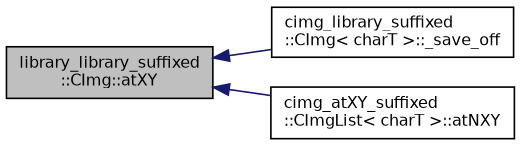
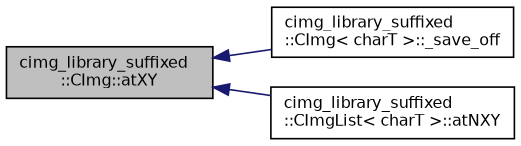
(110, 73) -> (110, 73)
(393, 113) -> (393, 113)
